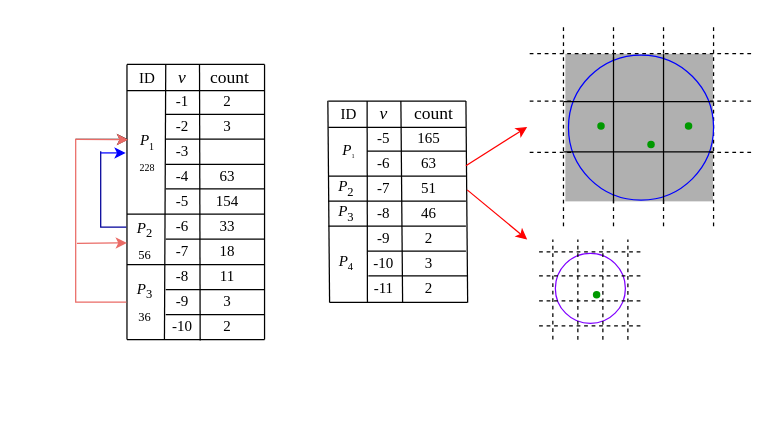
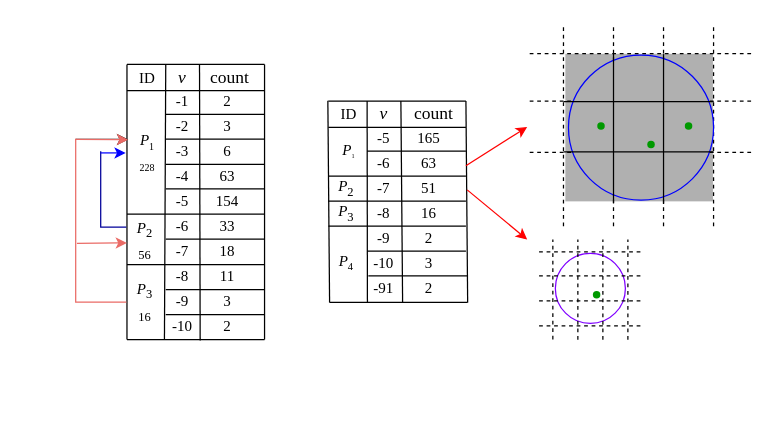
none -> (227, 152)
(429, 213) -> (429, 213)
(384, 288) -> (384, 288)
(145, 302) -> (145, 302)
